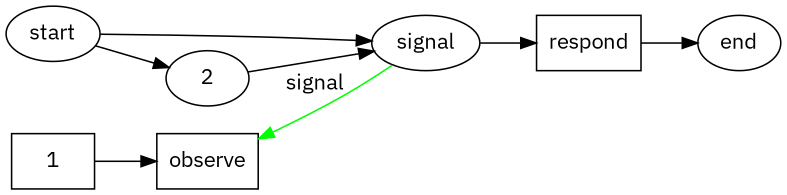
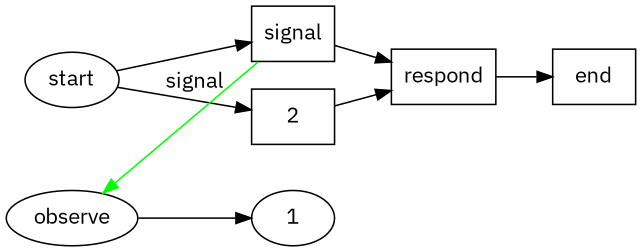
(426, 43) -> (293, 34)
(739, 43) -> (594, 77)
(303, 63) -> (356, 100)
(208, 78) -> (293, 117)
(53, 161) -> (293, 218)
(118, 161) -> (187, 218)
(208, 161) -> (72, 218)
